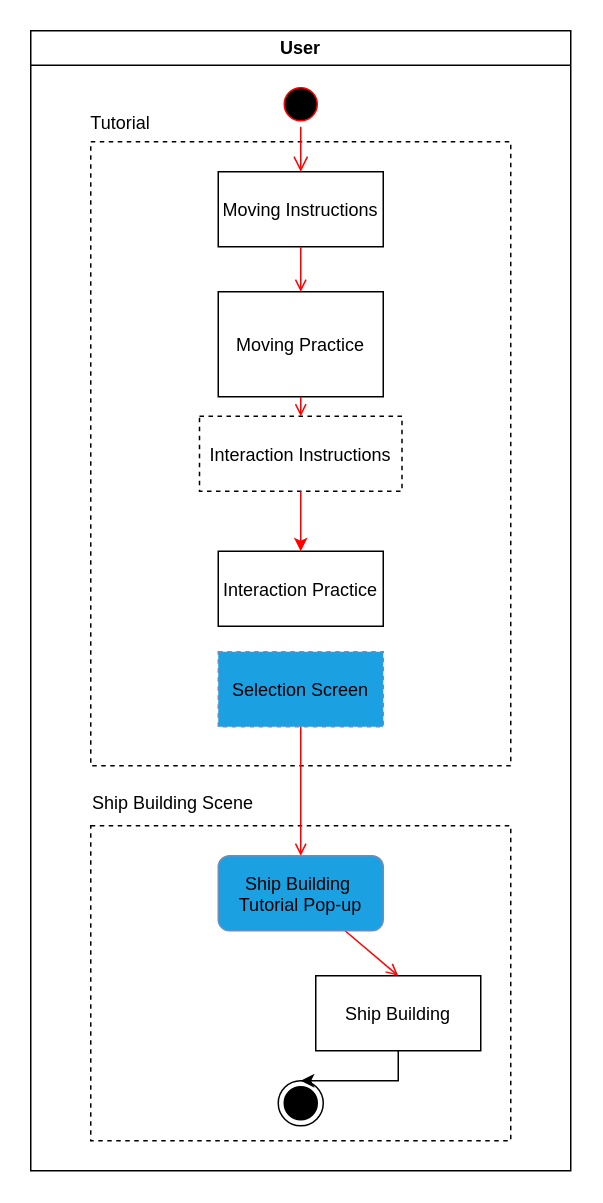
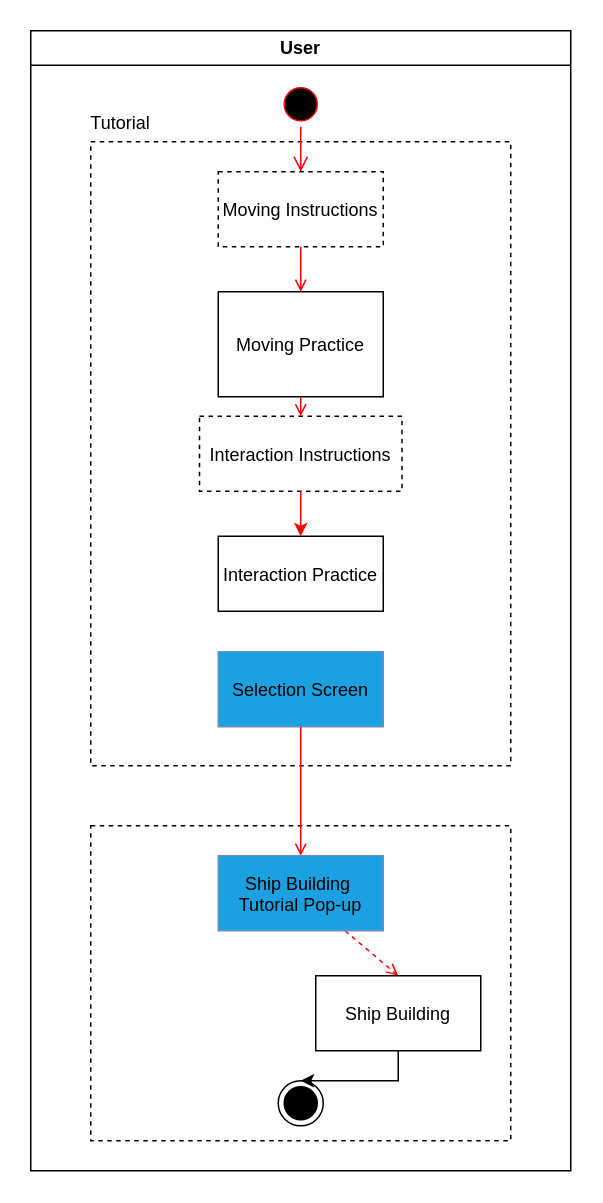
(301, 209) -> (301, 209)
(301, 589) -> (301, 574)
(301, 689) -> (301, 689)
(173, 803) -> none
(301, 893) -> (301, 893)
(370, 952) -> (370, 952)
